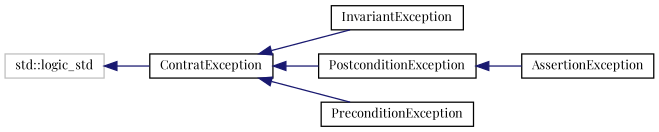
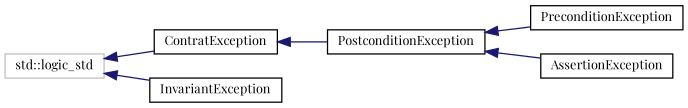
(311, 40) -> (133, 78)
(311, 92) -> (514, 29)
